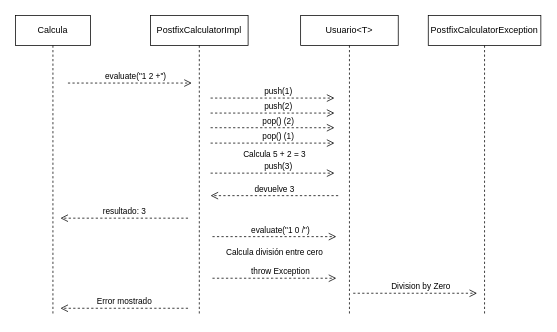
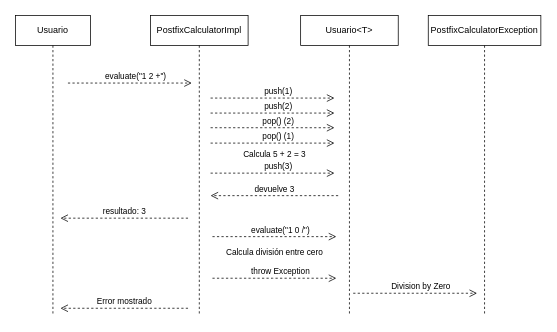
(53, 30) -> (53, 30)
